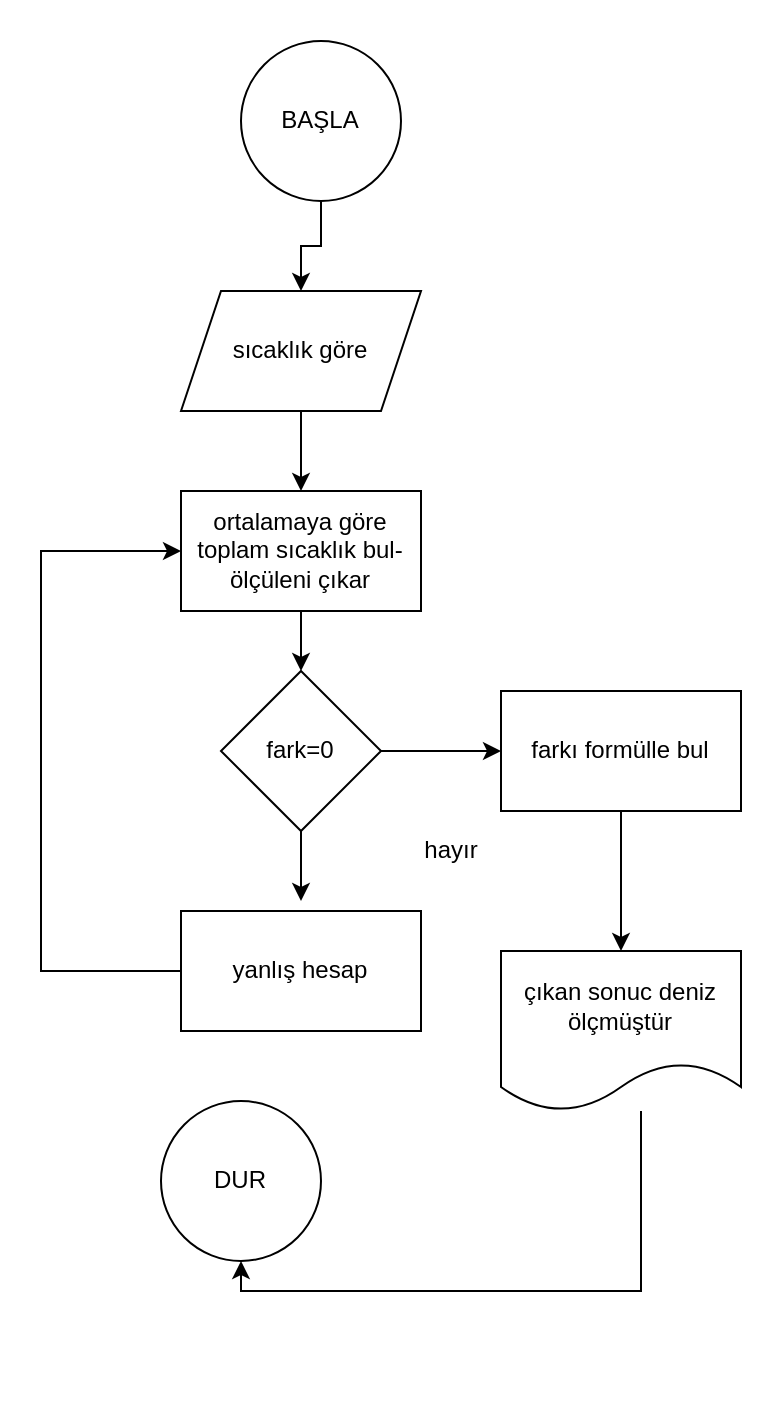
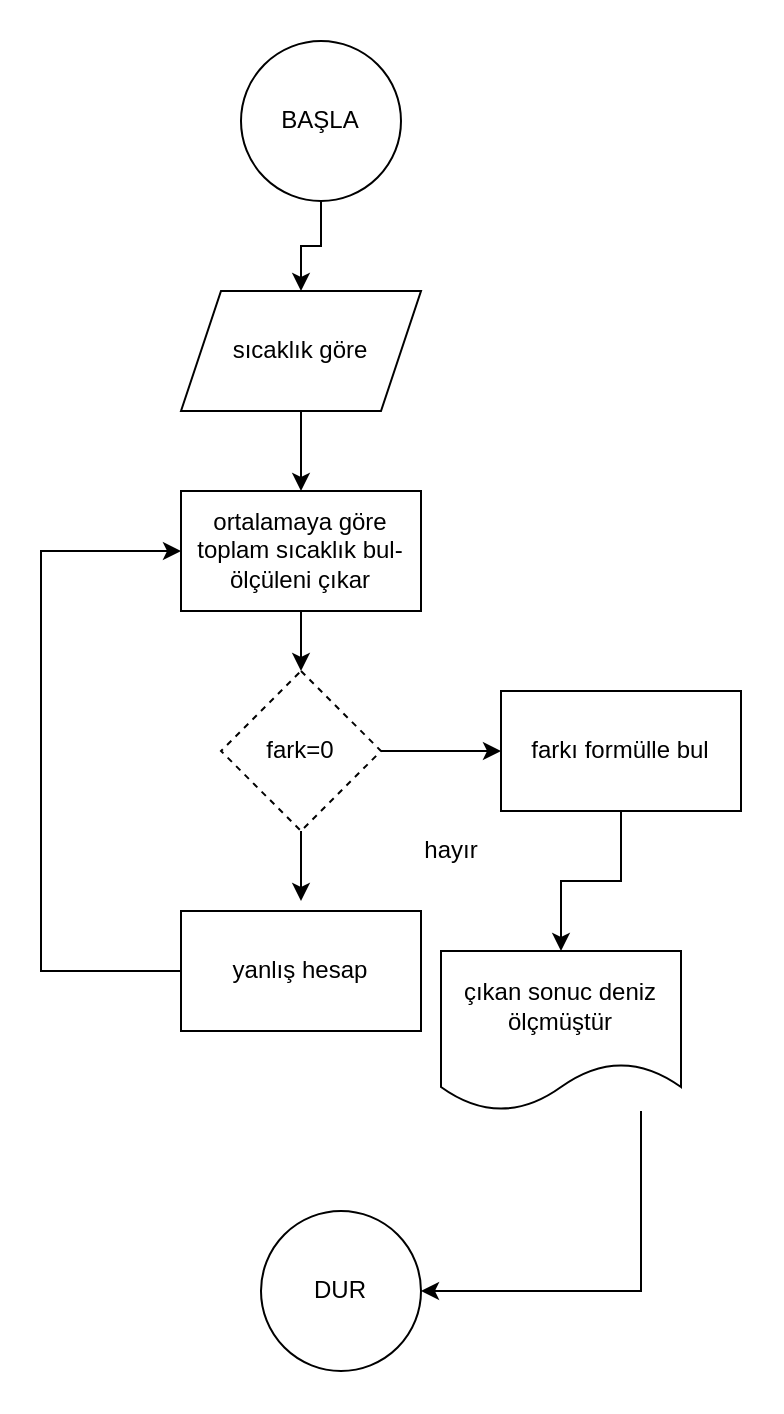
(301, 751) -> (301, 751)
(621, 1031) -> (561, 1031)
(241, 1181) -> (341, 1291)
